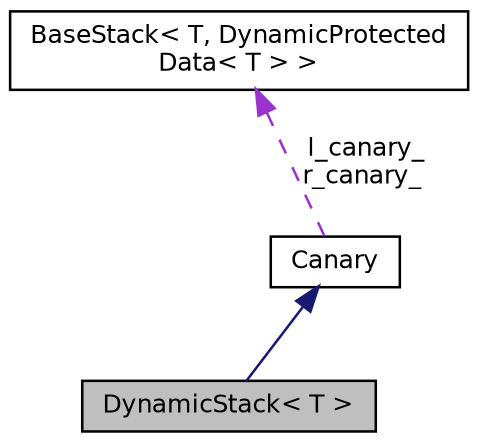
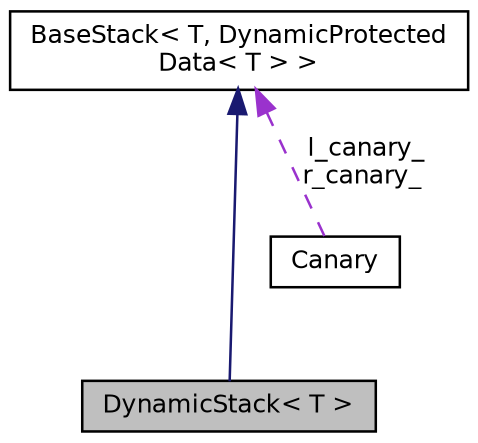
(274, 344) -> (234, 248)
